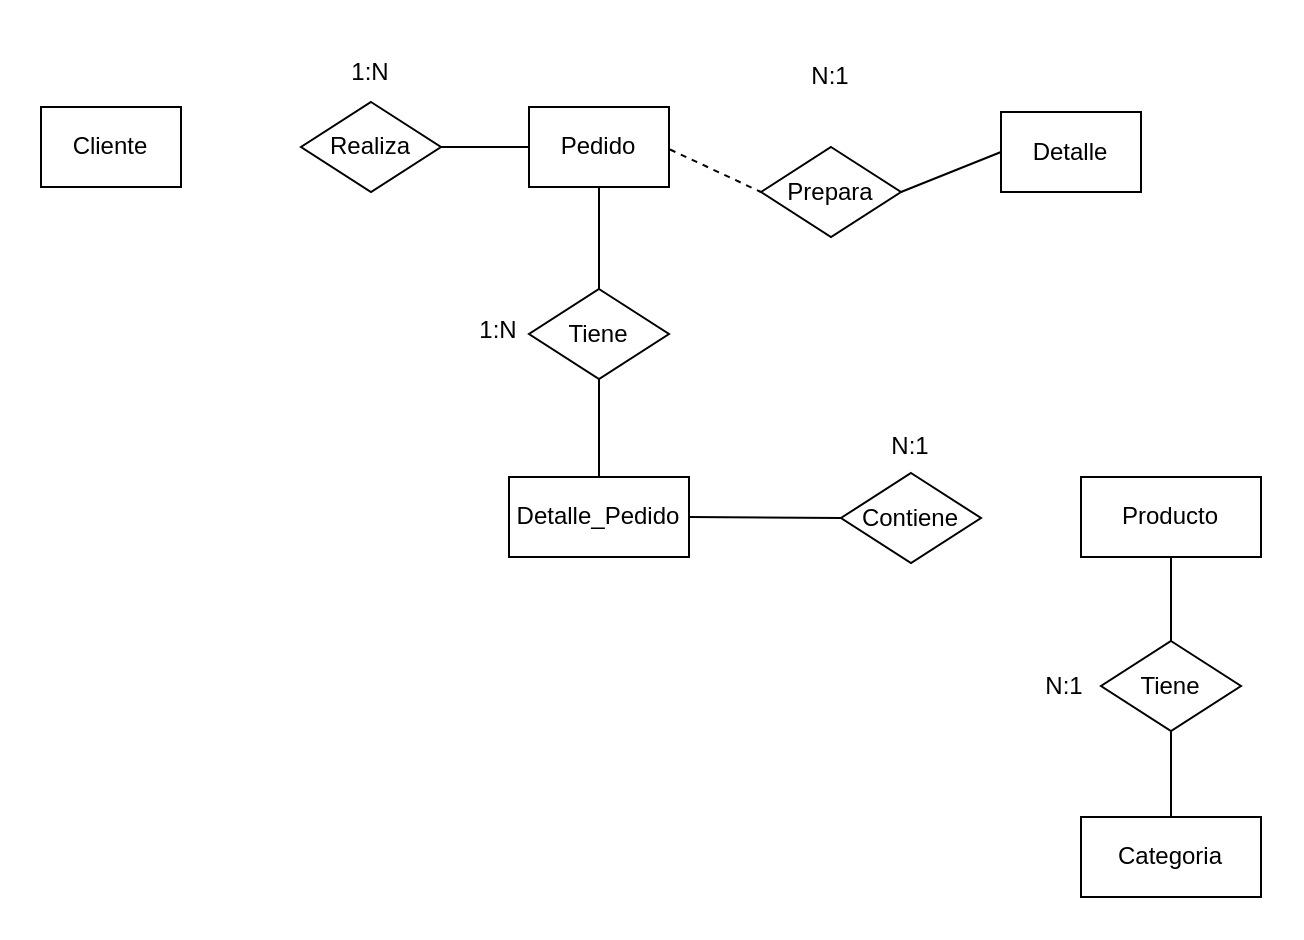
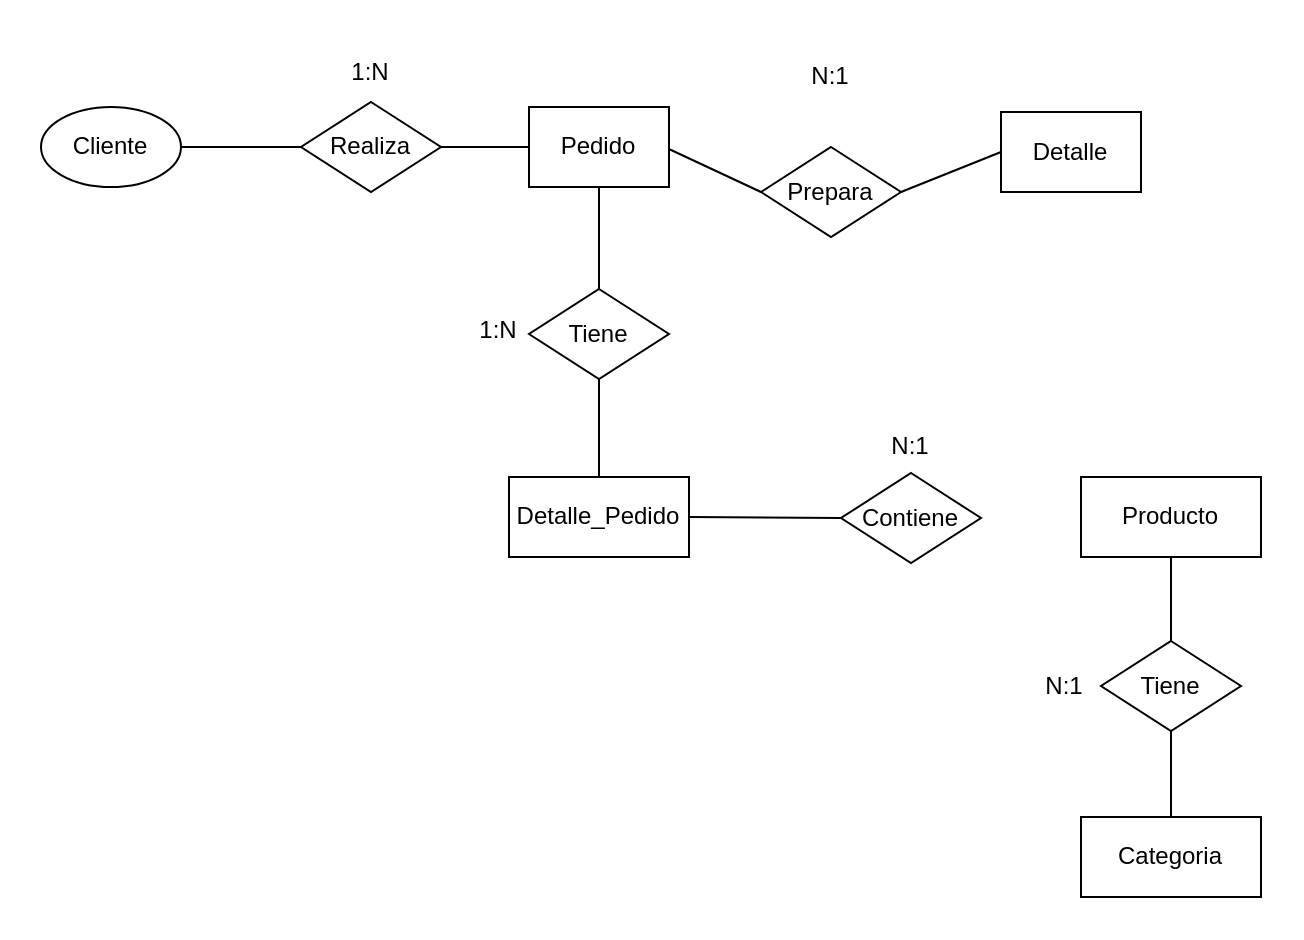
(111, 147) -> (111, 147)
none -> (241, 147)
(715, 171) -> (715, 171)
